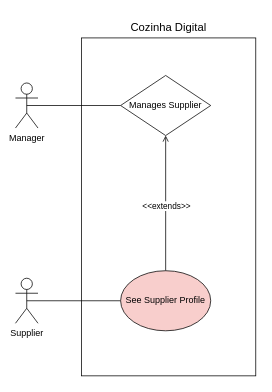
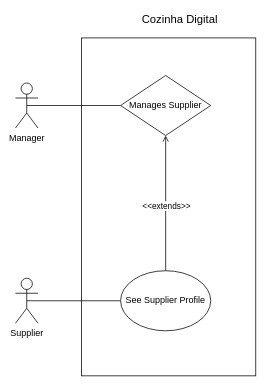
(168, 27) -> (180, 19)
(165, 300) -> (165, 300)
